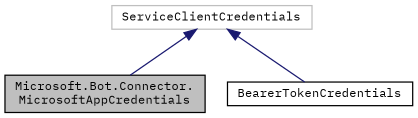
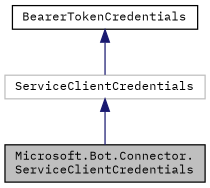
(271, 59) -> (105, 59)
(105, 94) -> (105, 163)
